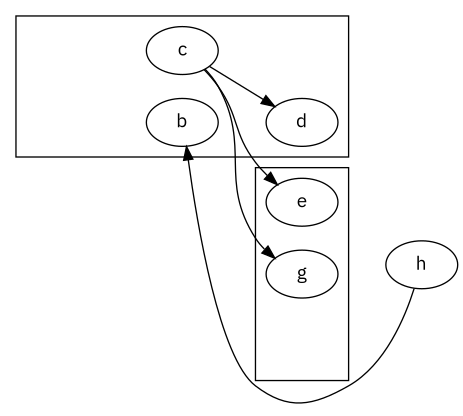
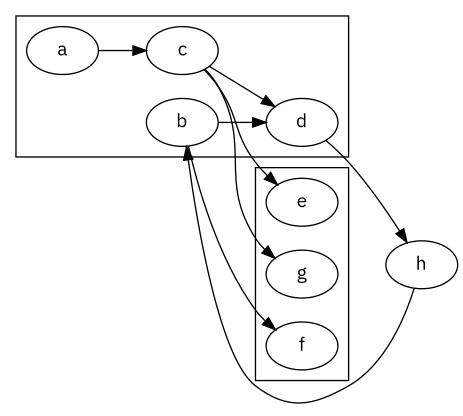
none -> (63, 51)
none -> (244, 122)
none -> (366, 183)
none -> (302, 346)
